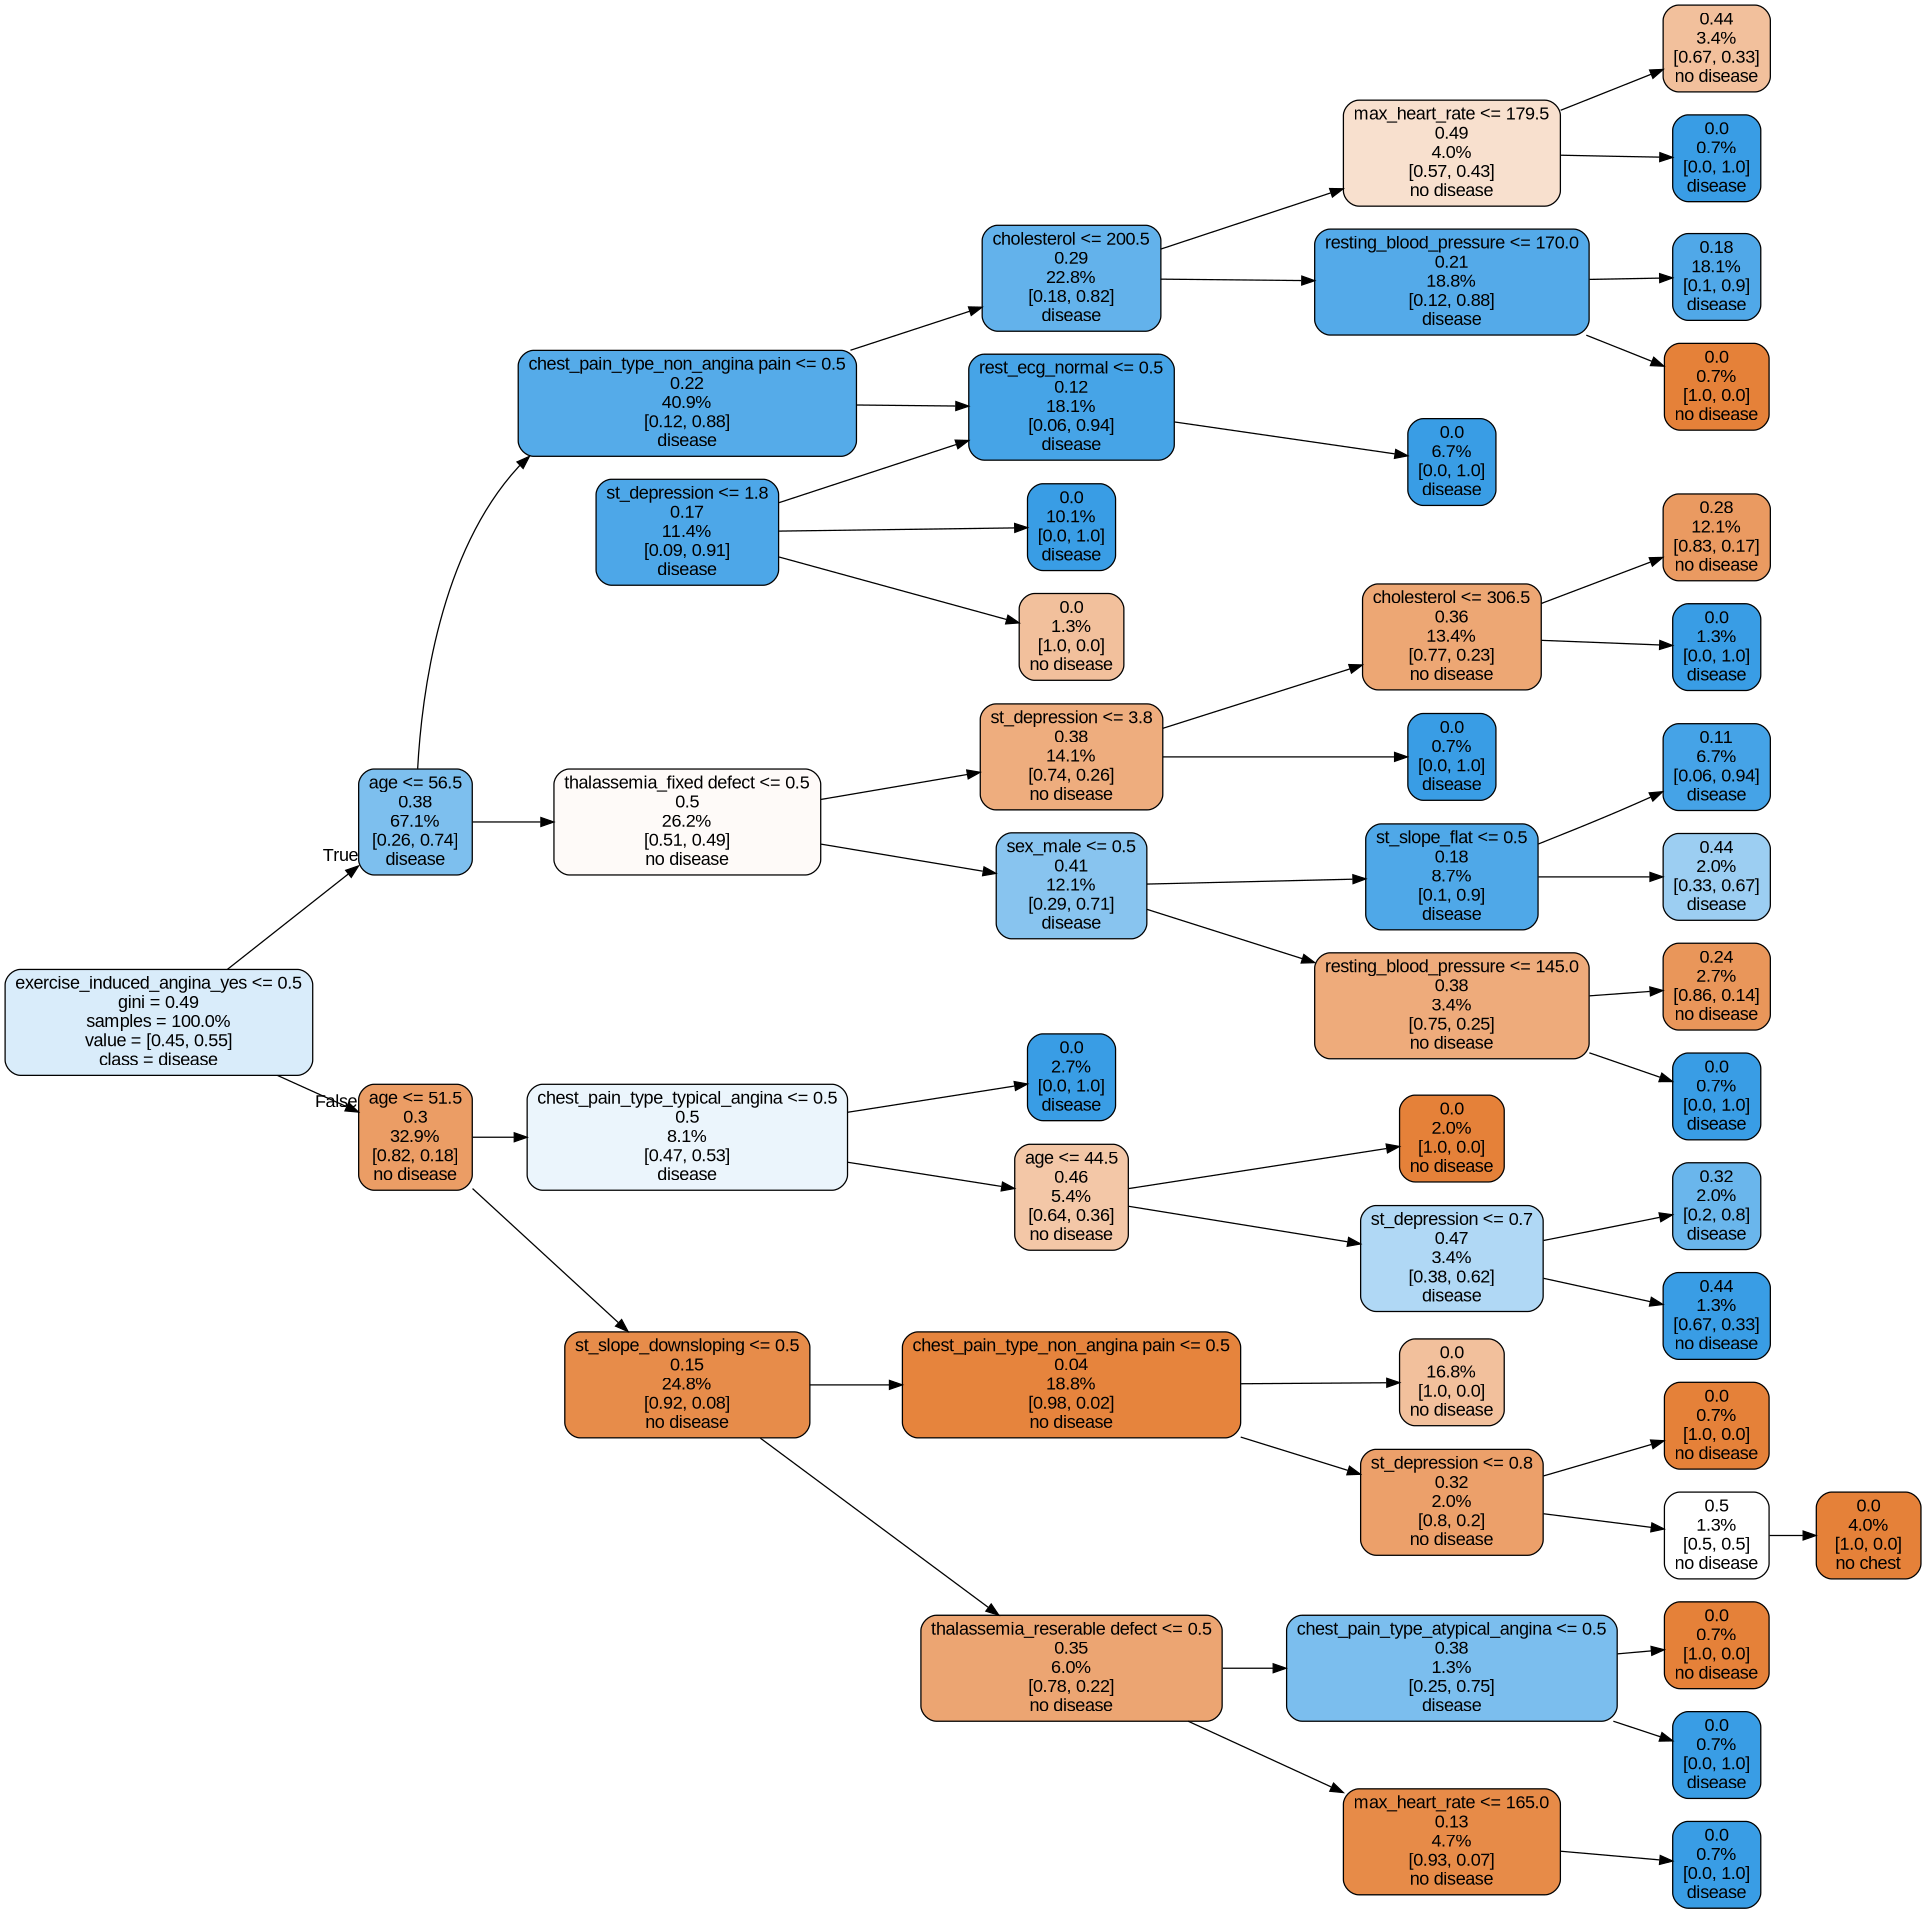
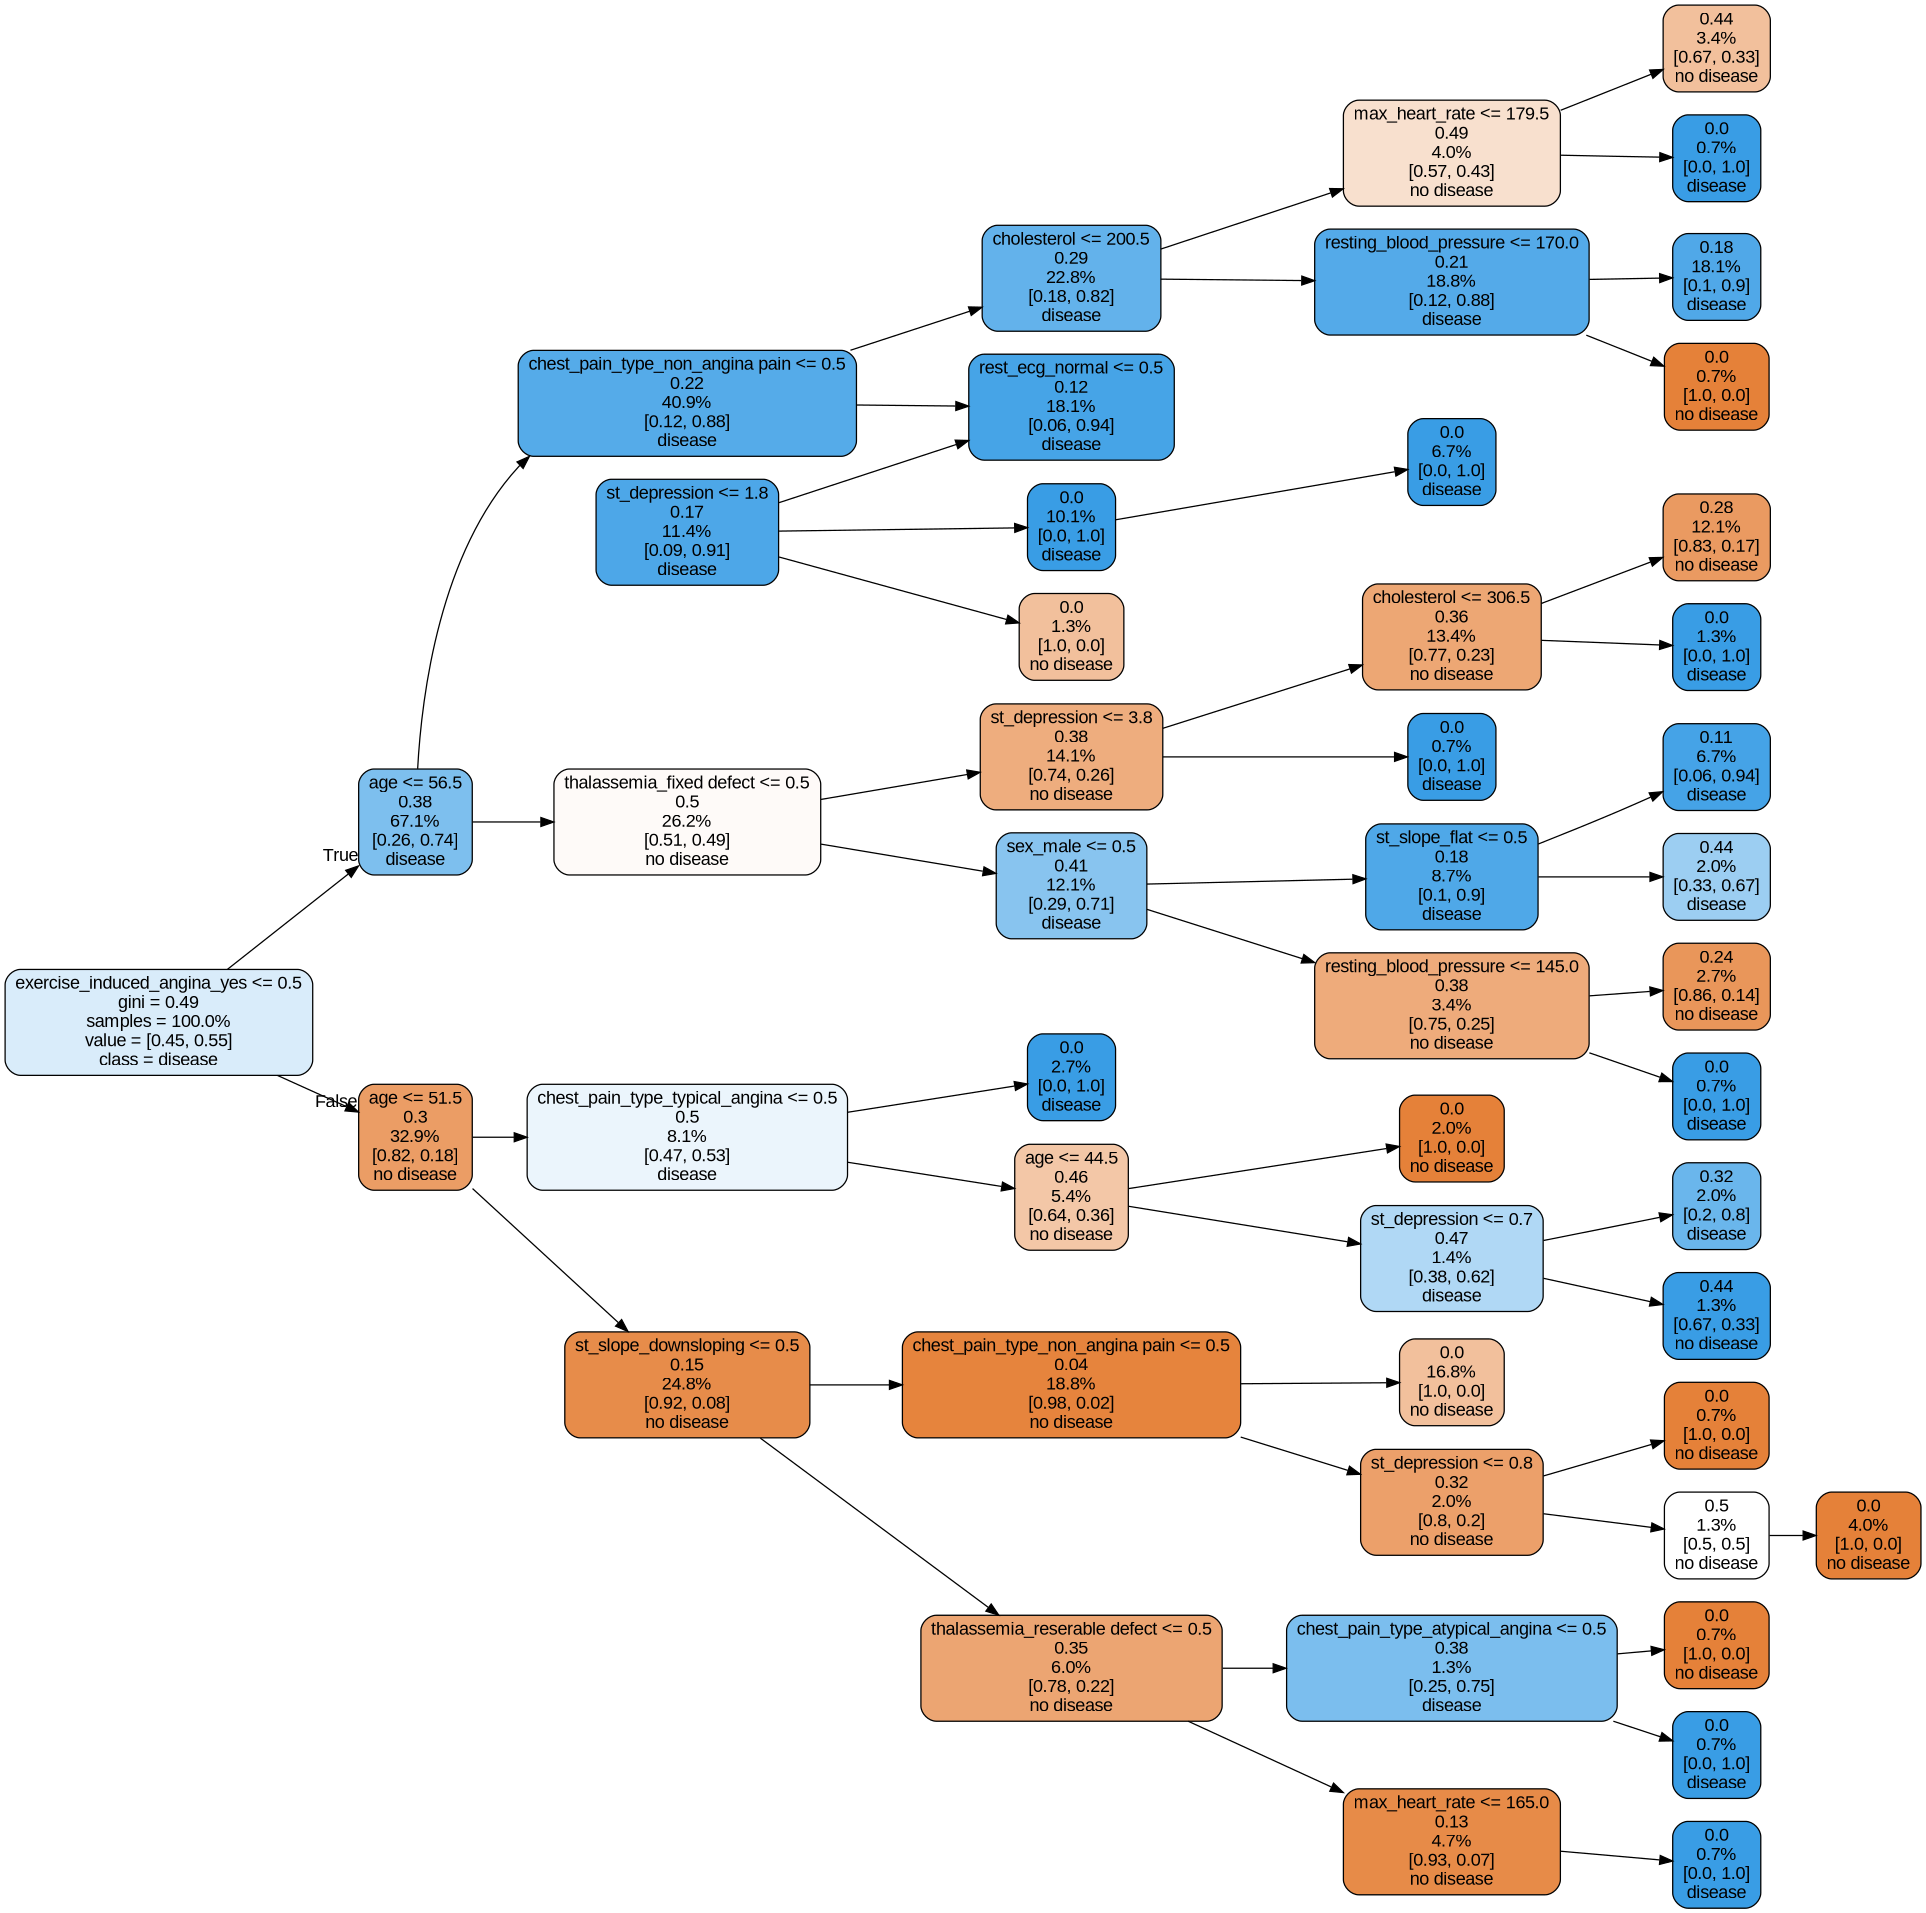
(1285, 438) -> (1255, 496)
(1452, 1259) -> (1452, 1259)
(1869, 1535) -> (1869, 1535)
